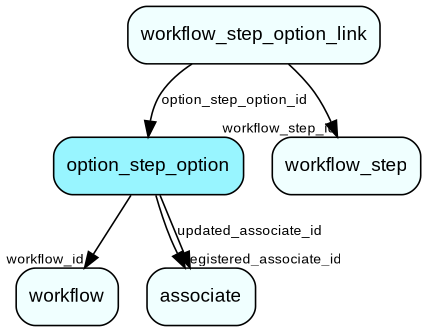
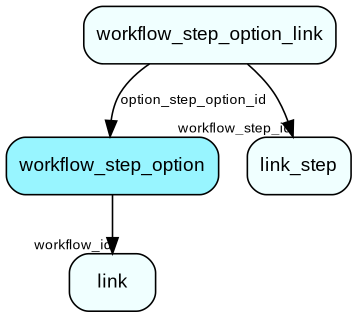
(149, 166) -> (113, 166)
(347, 166) -> (299, 166)
(67, 297) -> (113, 282)
(201, 297) -> none
